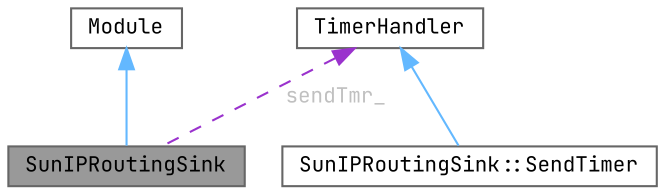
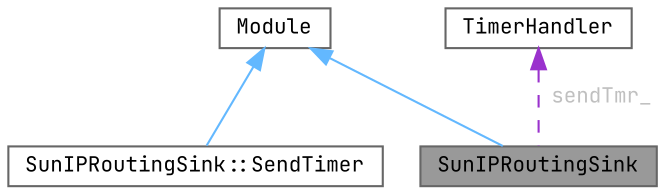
(435, 106) -> (230, 106)
